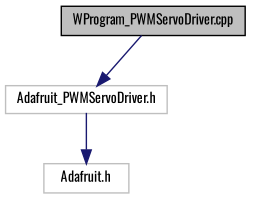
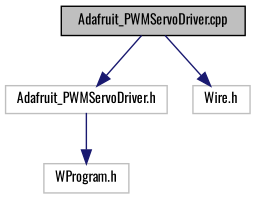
(153, 21) -> (153, 21)
none -> (221, 100)
(86, 178) -> (86, 178)
